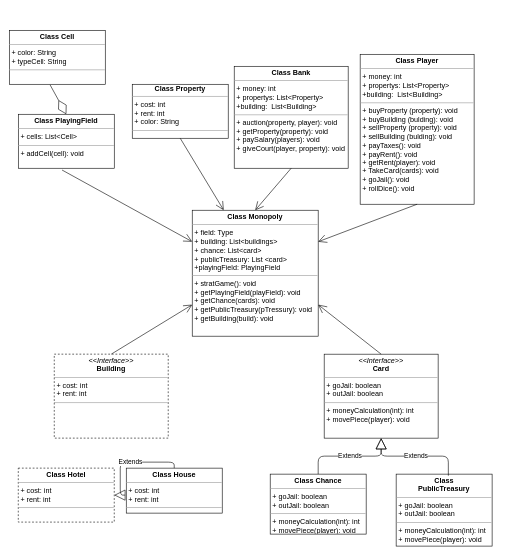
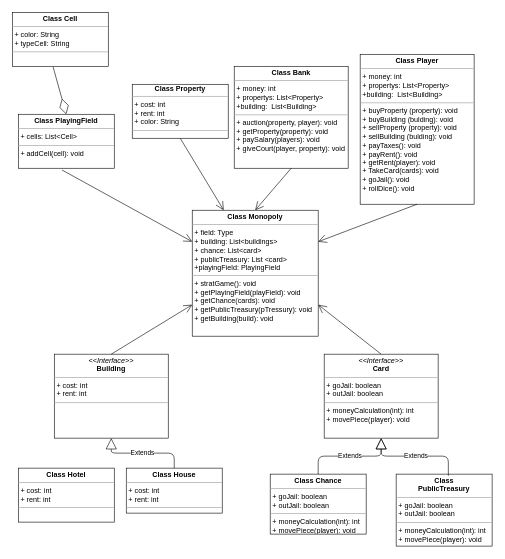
(57, 57) -> (60, 39)
(111, 396) -> (111, 396)
(120, 471) -> (142, 453)
(66, 495) -> (66, 495)
